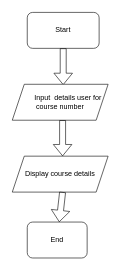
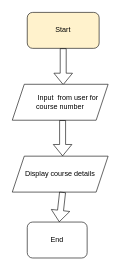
(63, 30) -> (63, 30)
(60, 102) -> (60, 102)
